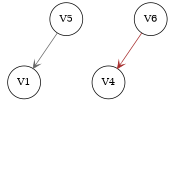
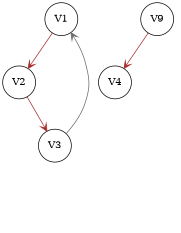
(66, 19) -> (55, 146)
(151, 19) -> (157, 19)
none -> (19, 82)
